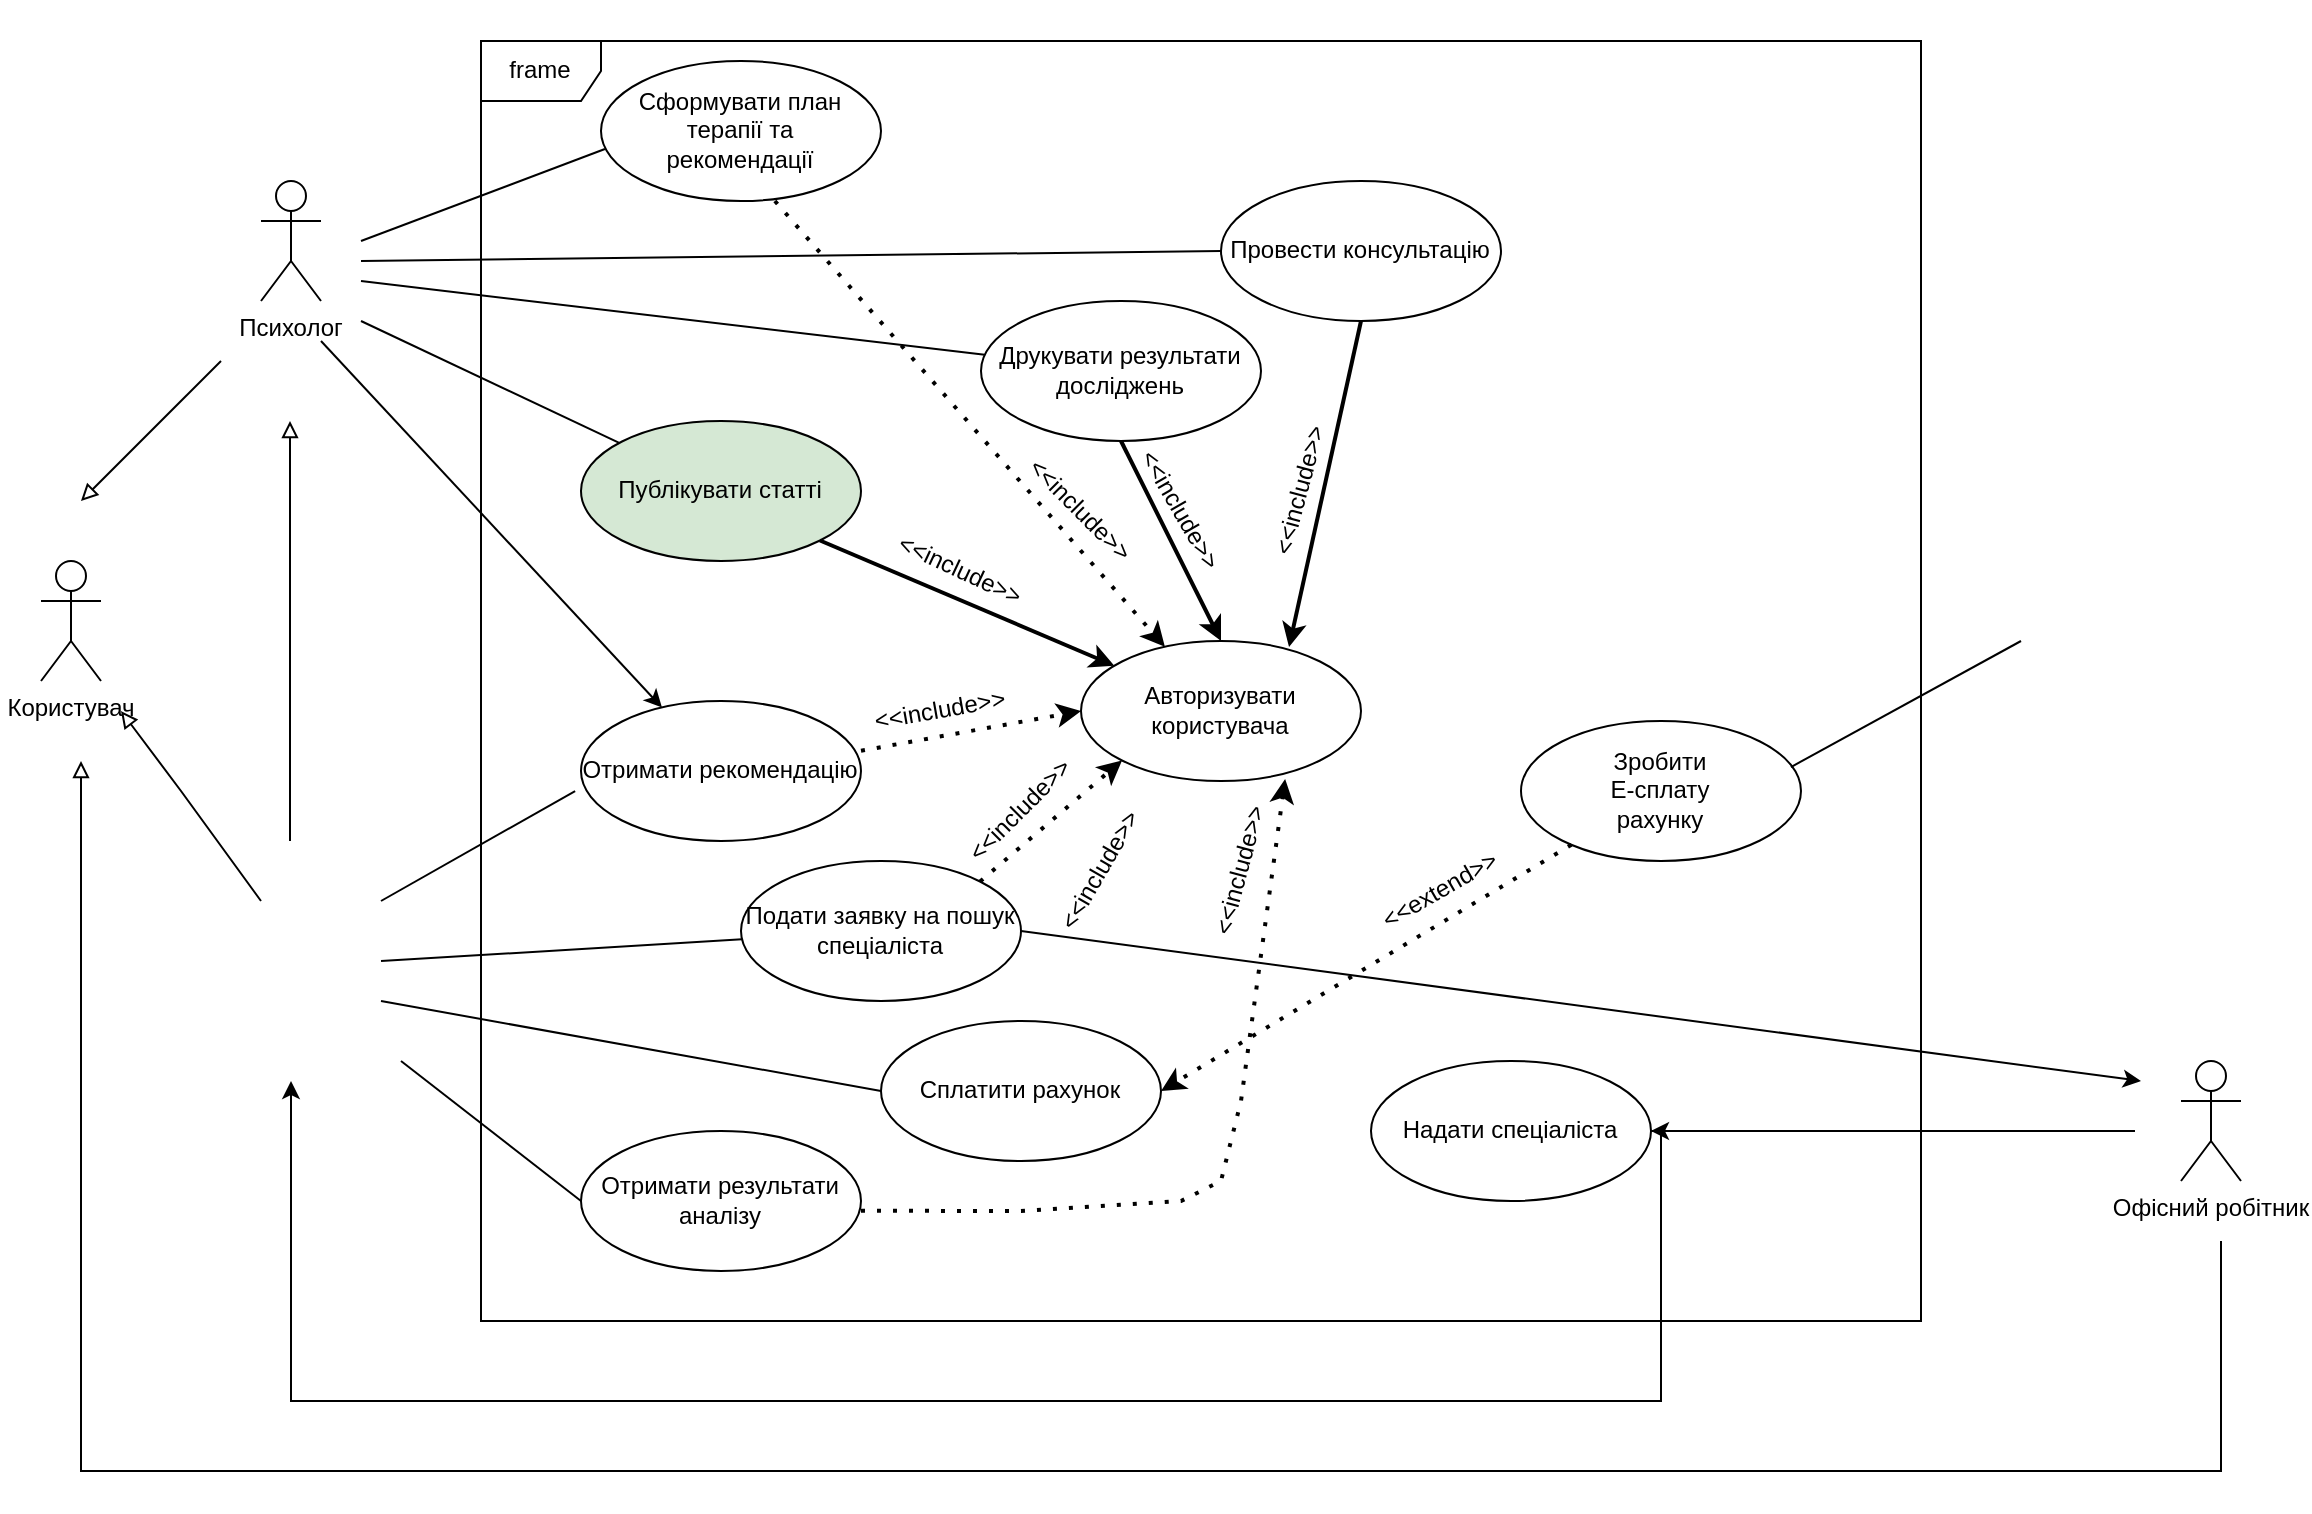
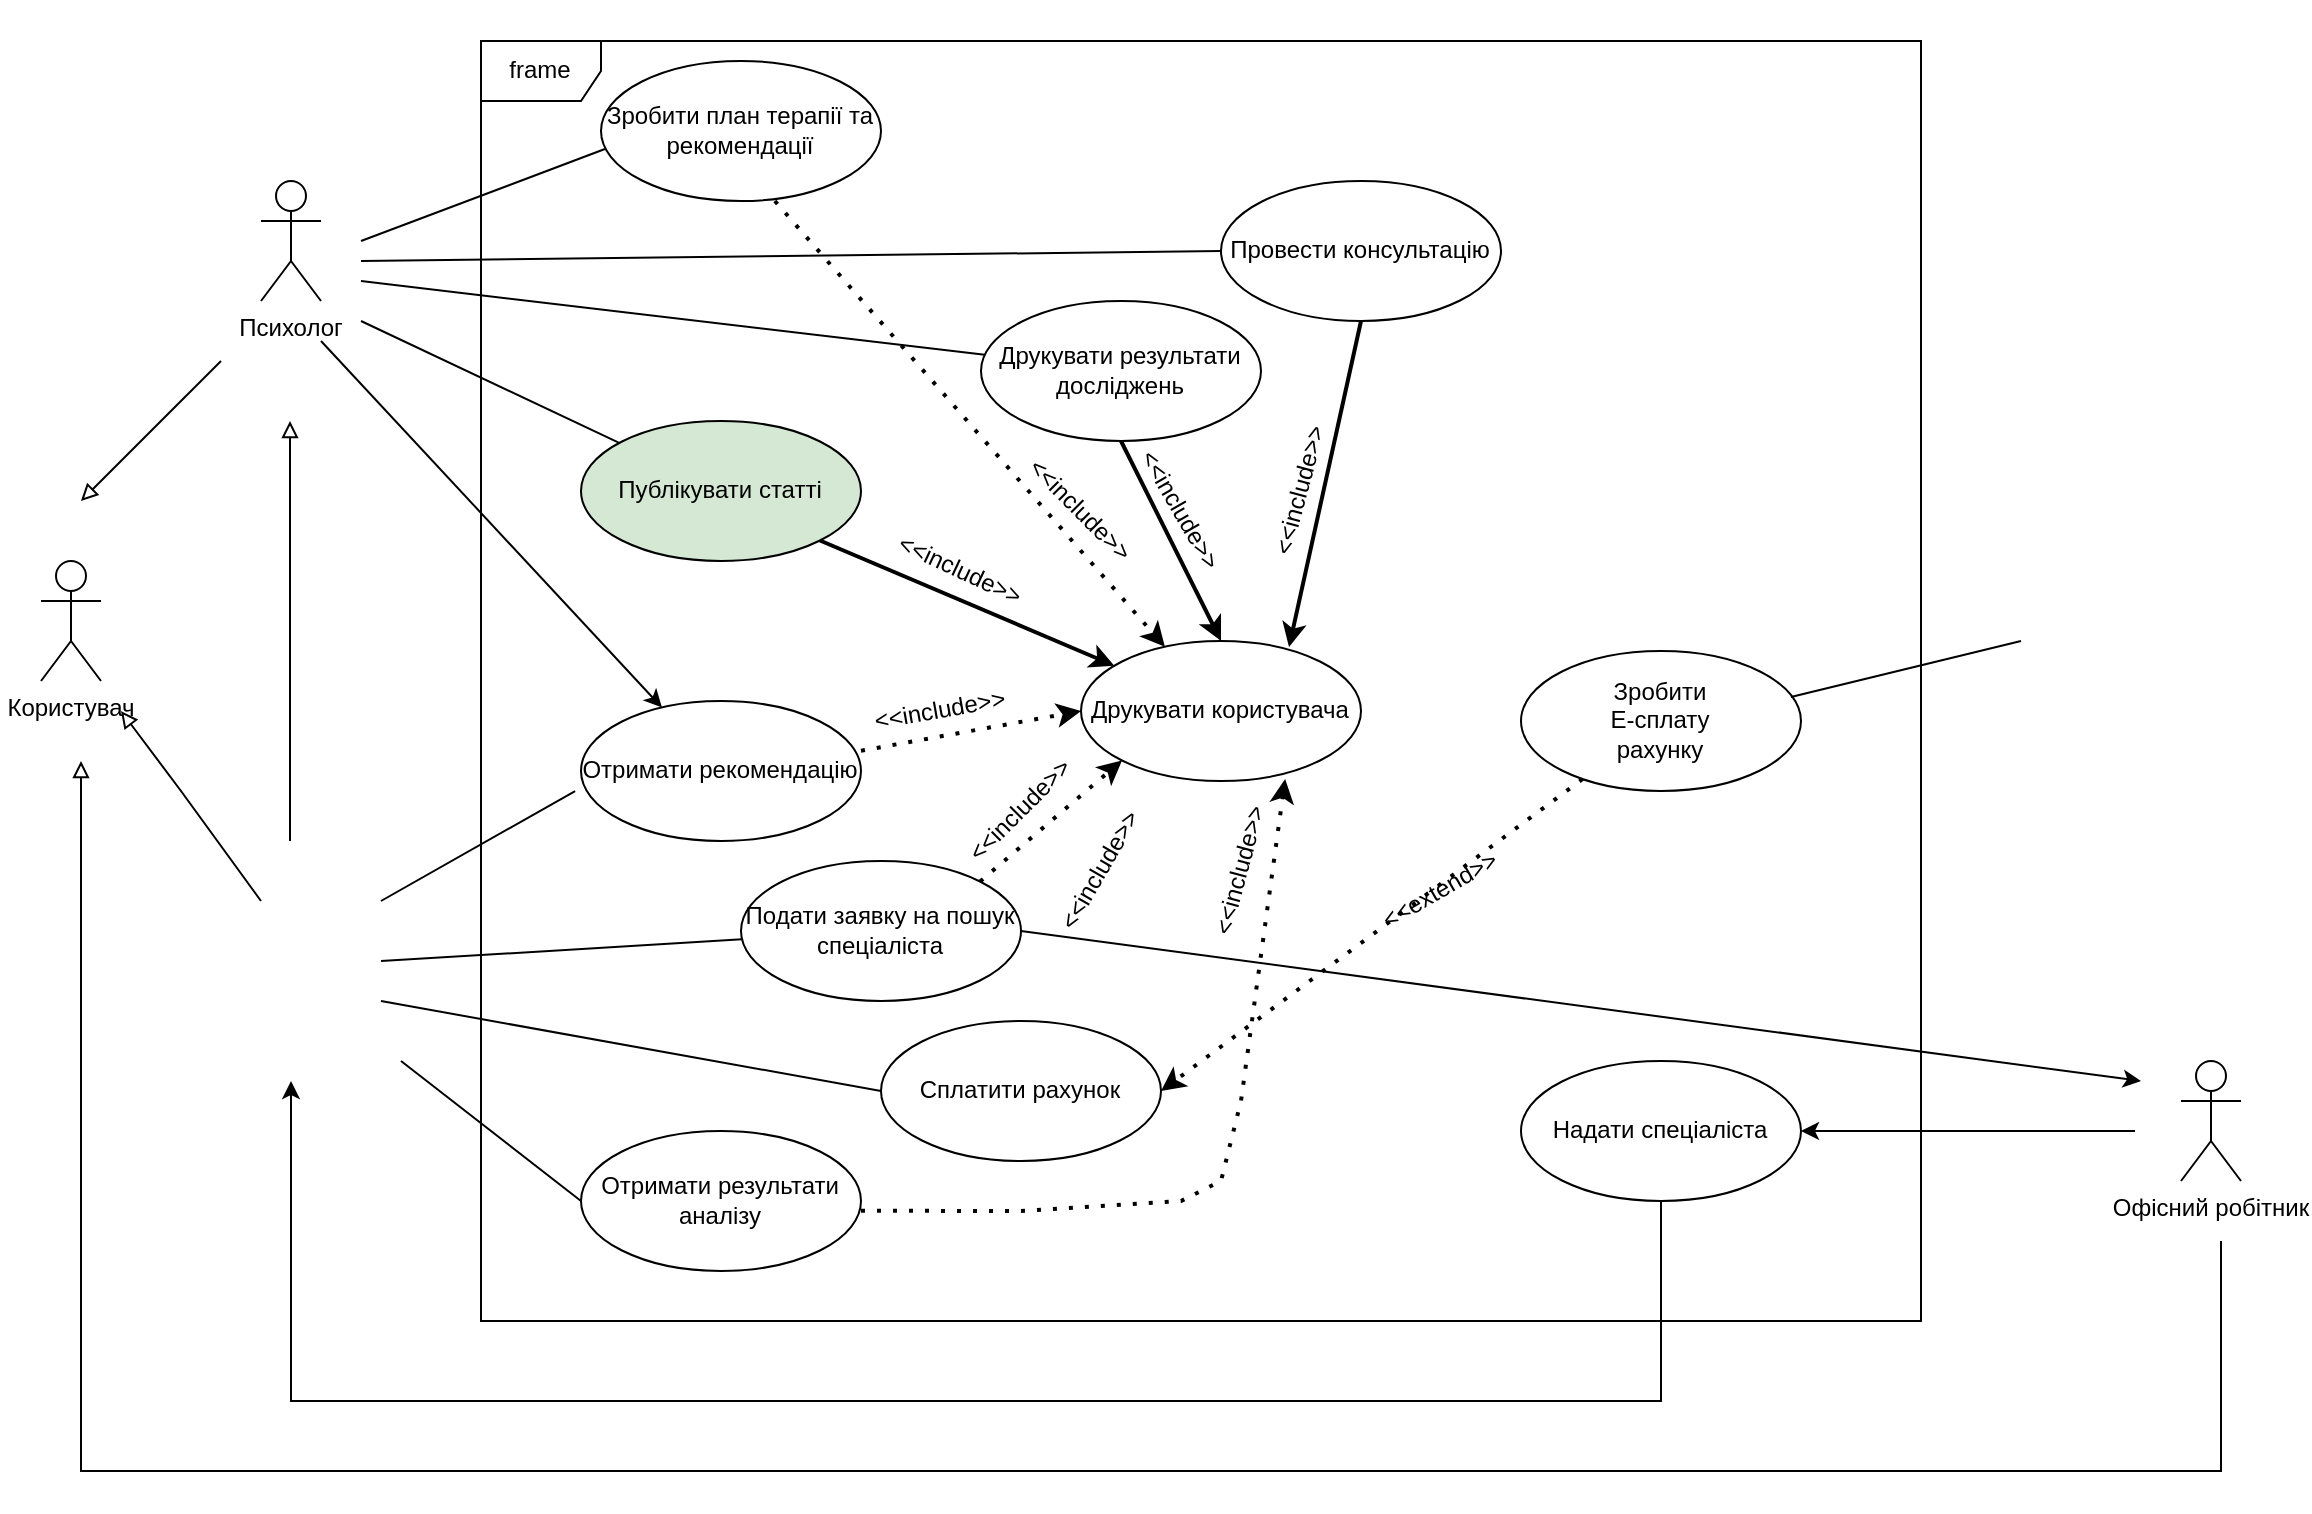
(741, 131) -> (741, 131)
(1221, 711) -> (1221, 711)
(1661, 791) -> (1661, 721)
(1511, 1131) -> (1661, 1131)
